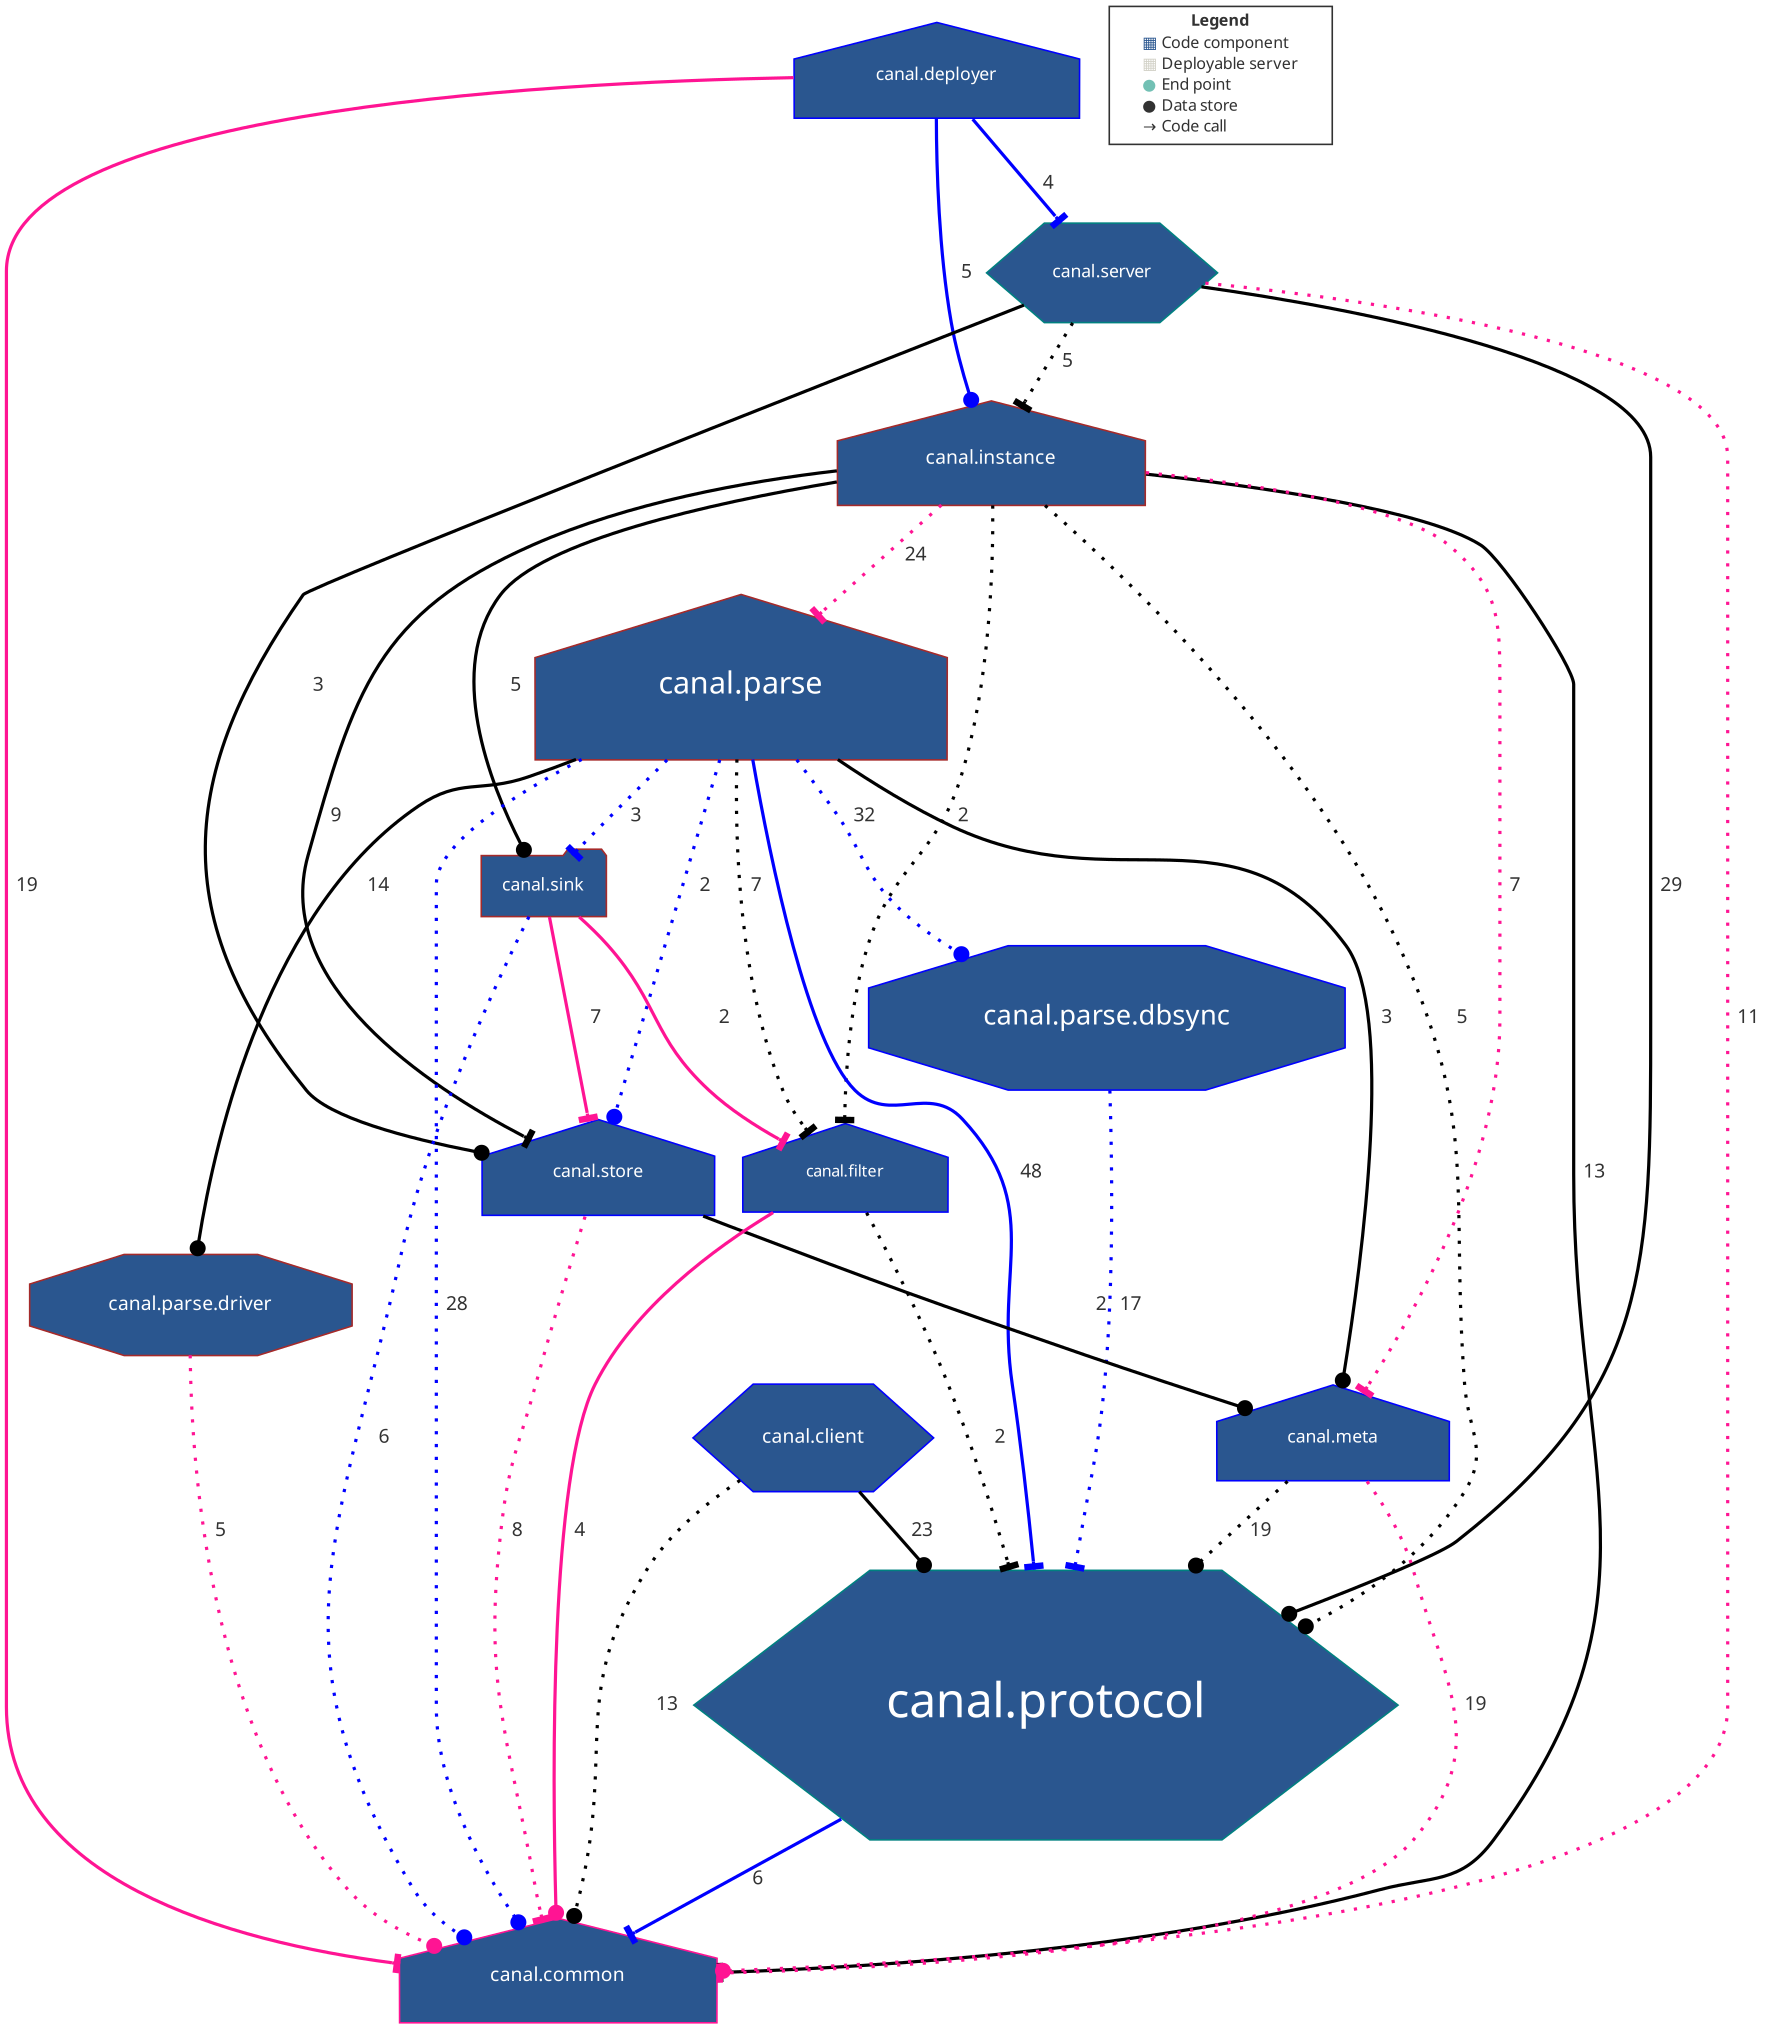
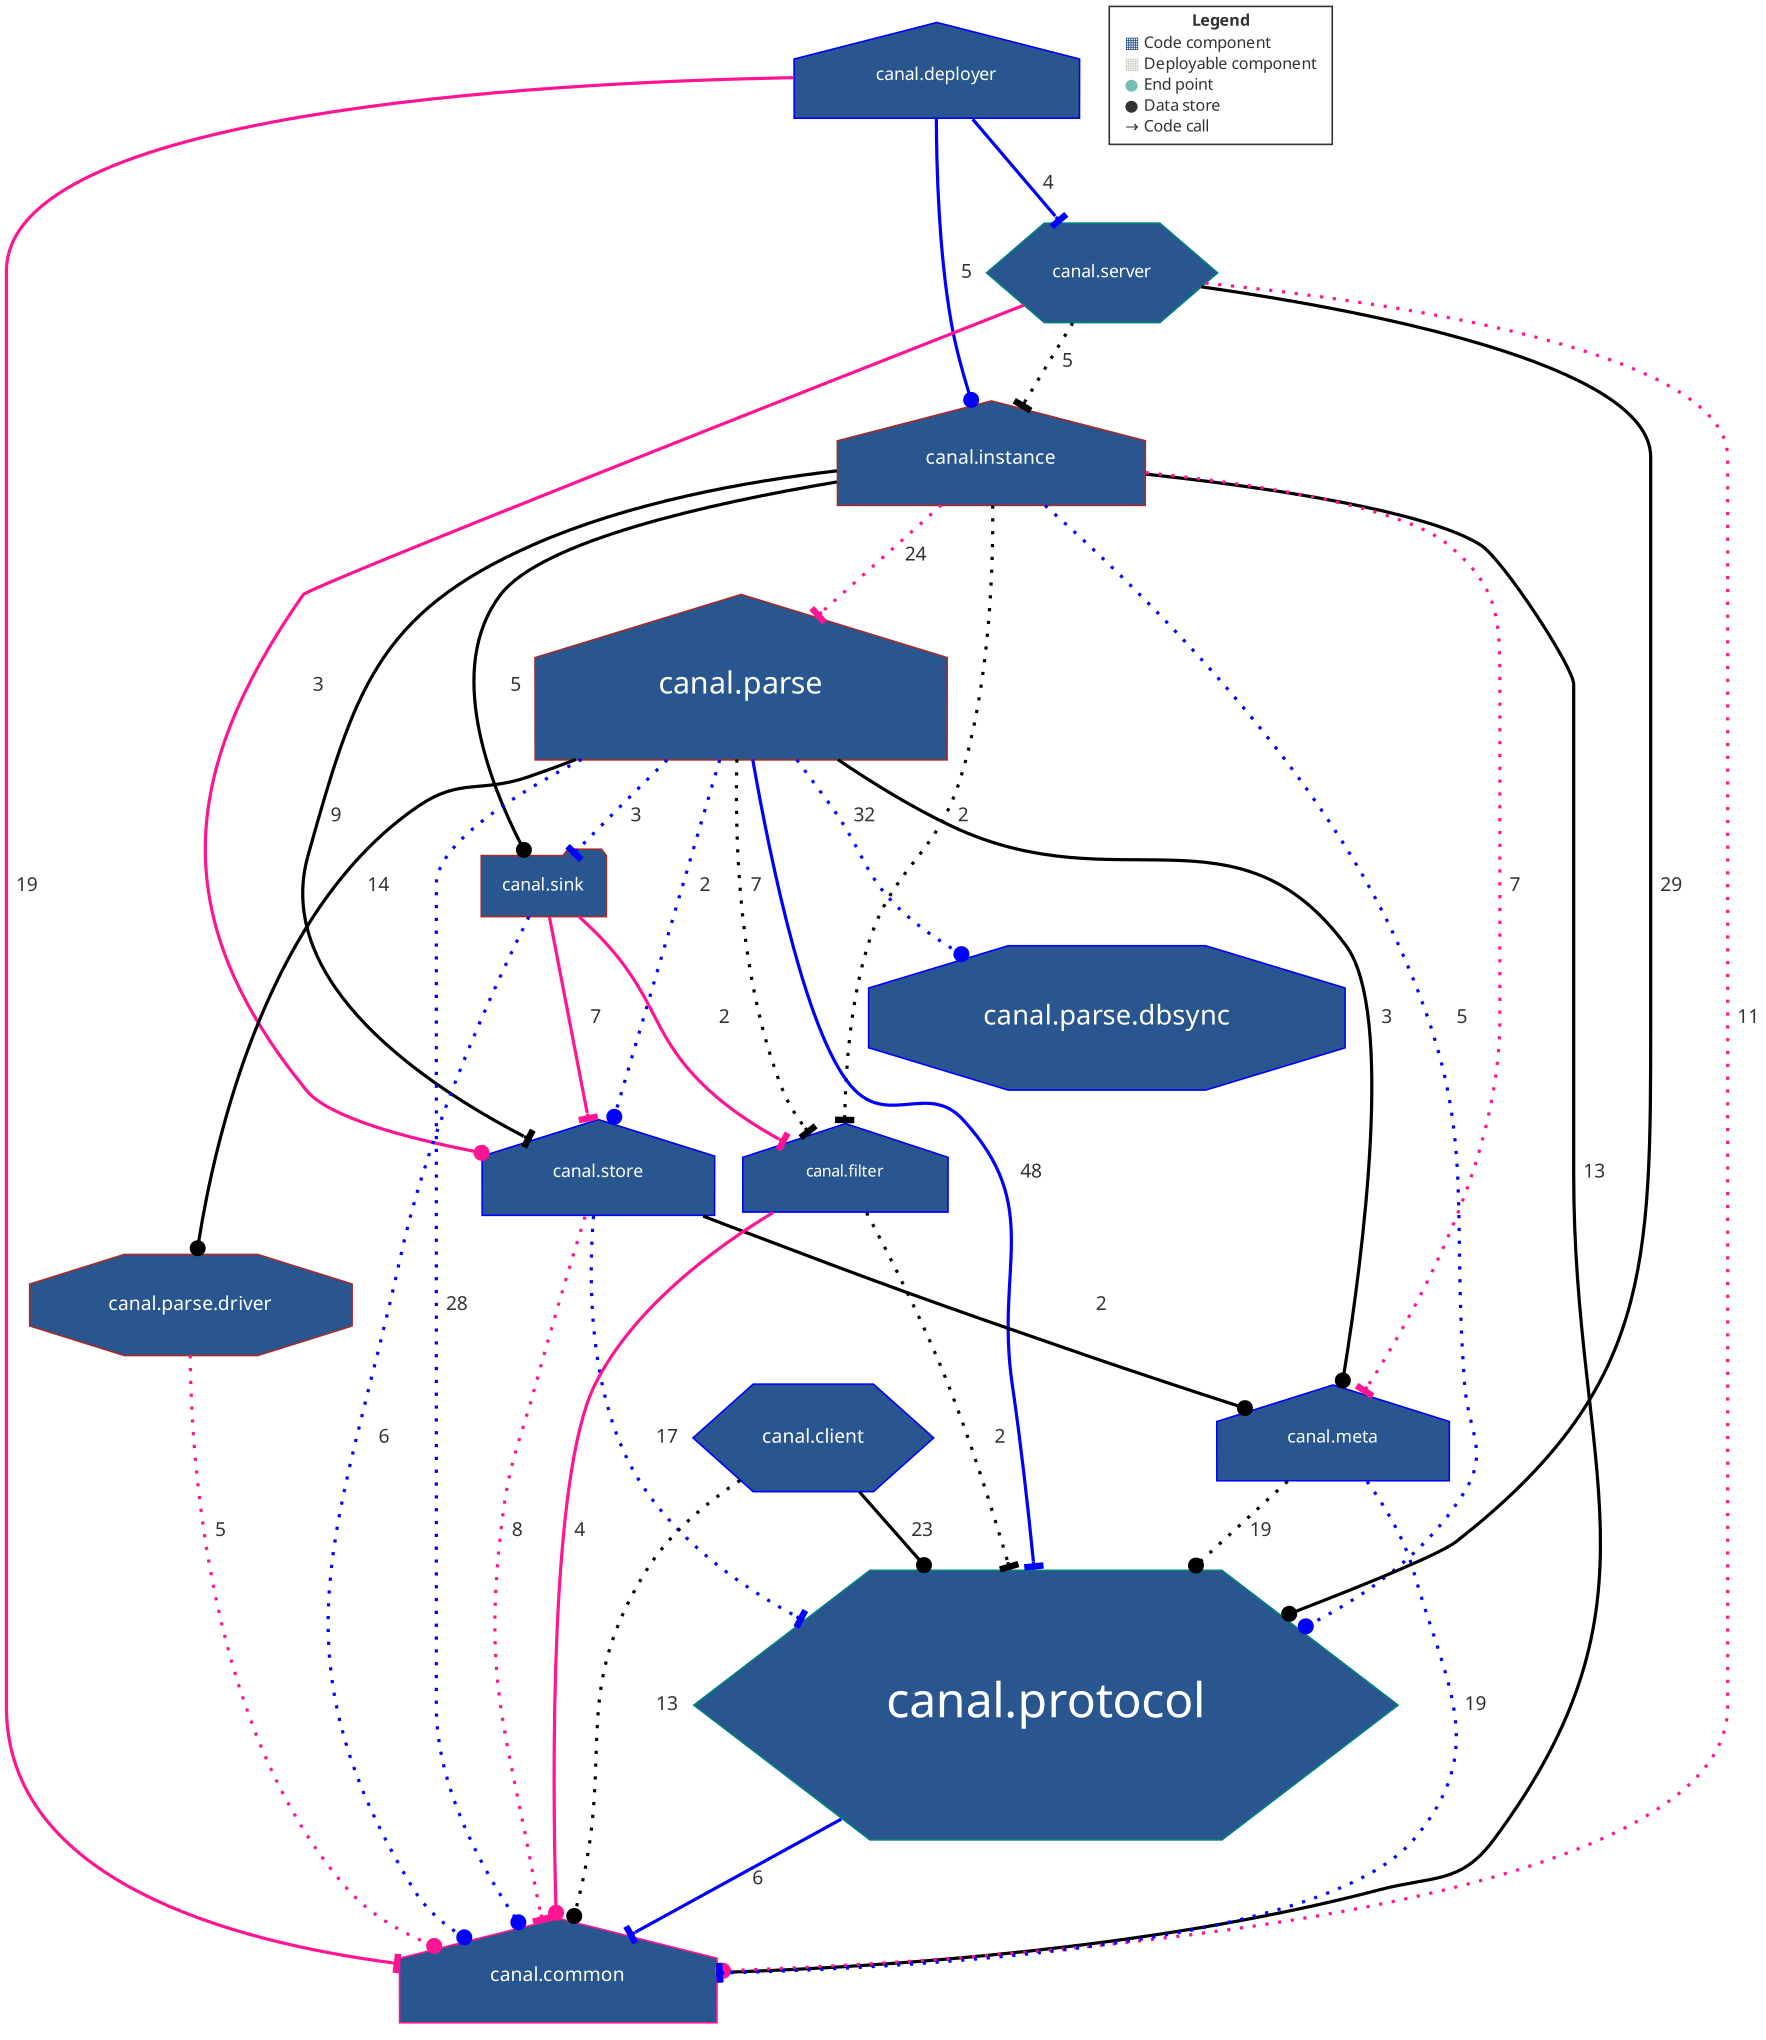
(1230, 64) -> (1231, 64)
(327, 584) -> (327, 584)
(1433, 1036) -> (1433, 1036)
(1109, 1327) -> (625, 1453)
(1347, 1883) -> (1347, 1883)
